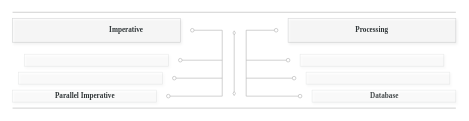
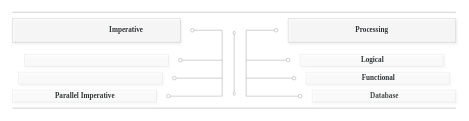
none -> (373, 60)
none -> (379, 78)
